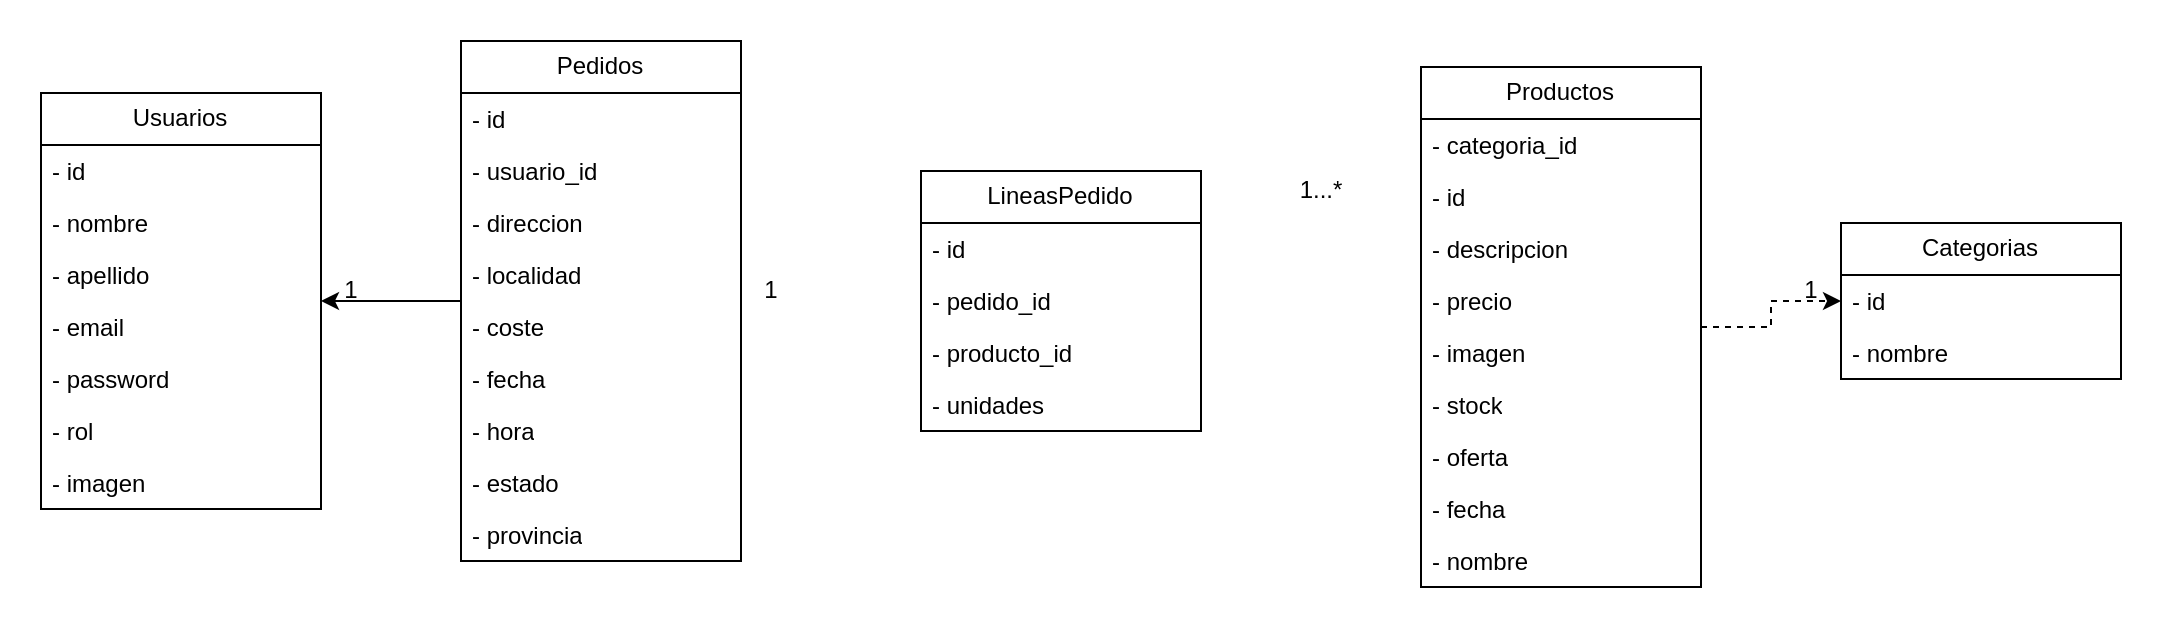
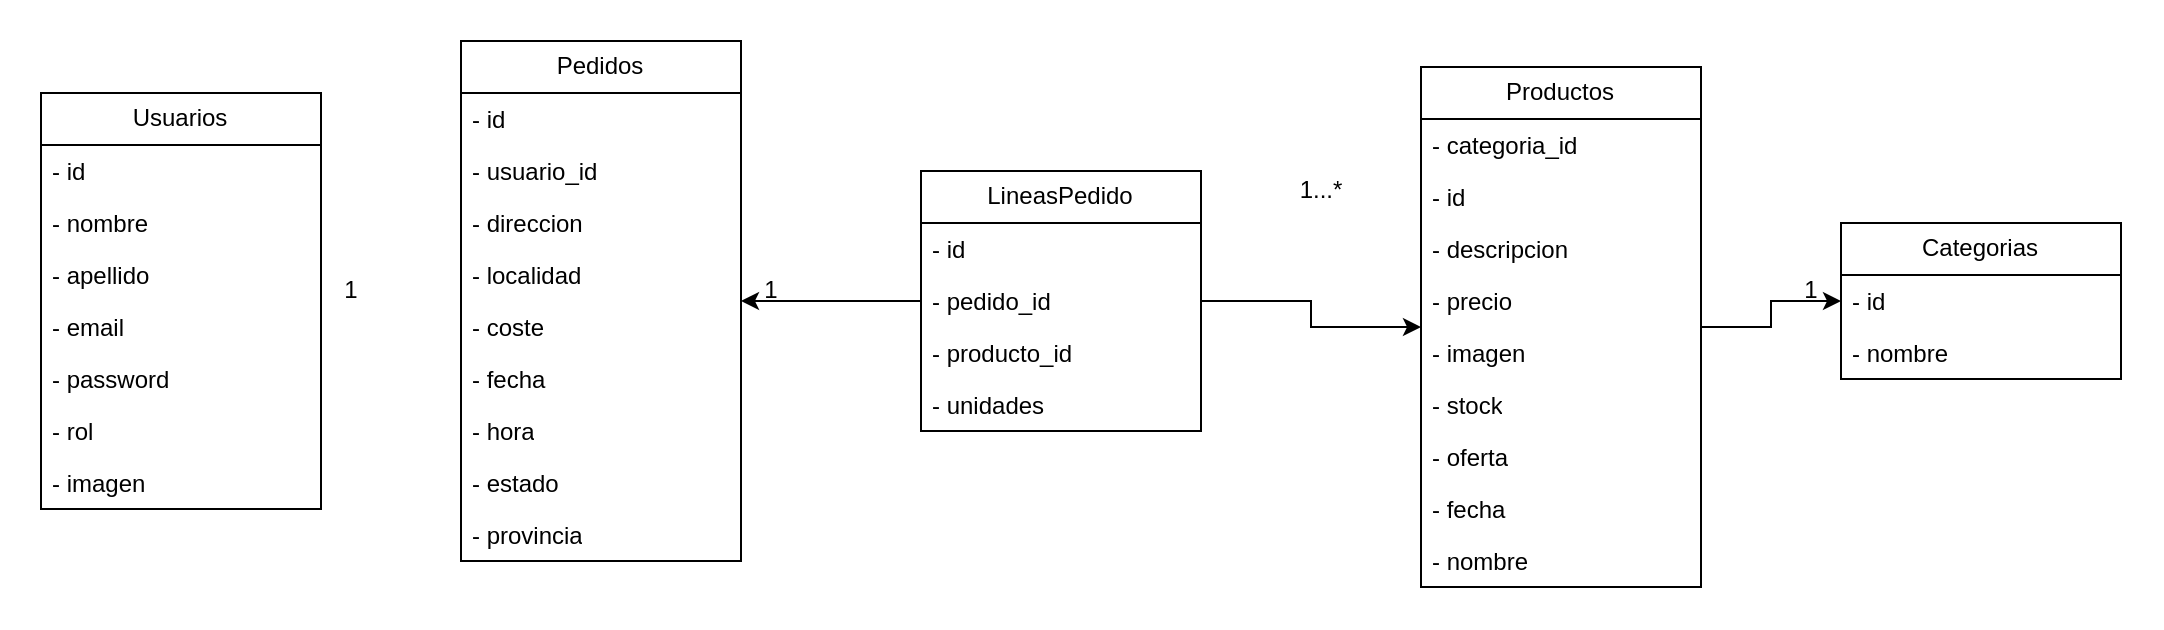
(398, 301) -> none
none -> (838, 301)
none -> (1311, 307)
(1771, 319) -> (1771, 319)
